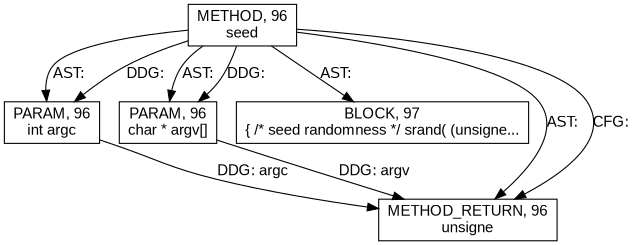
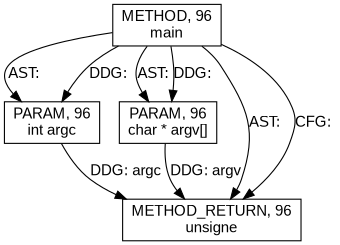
(242, 33) -> (167, 33)
(383, 123) -> none
